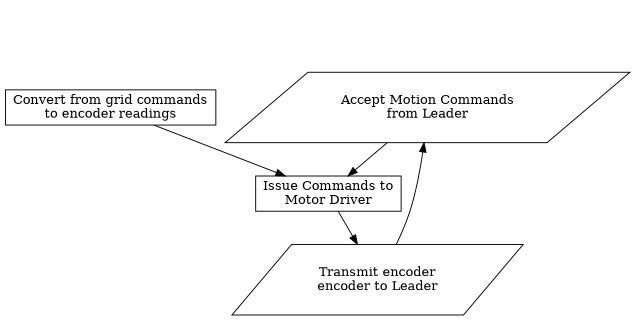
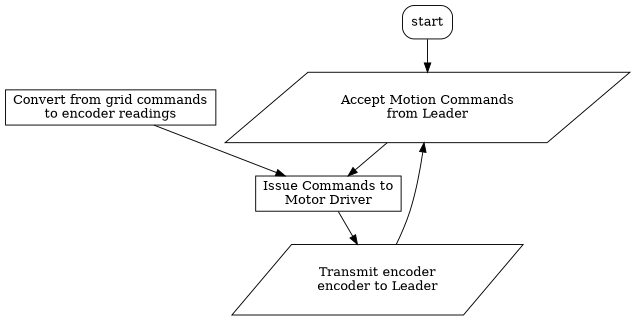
none -> (428, 22)
